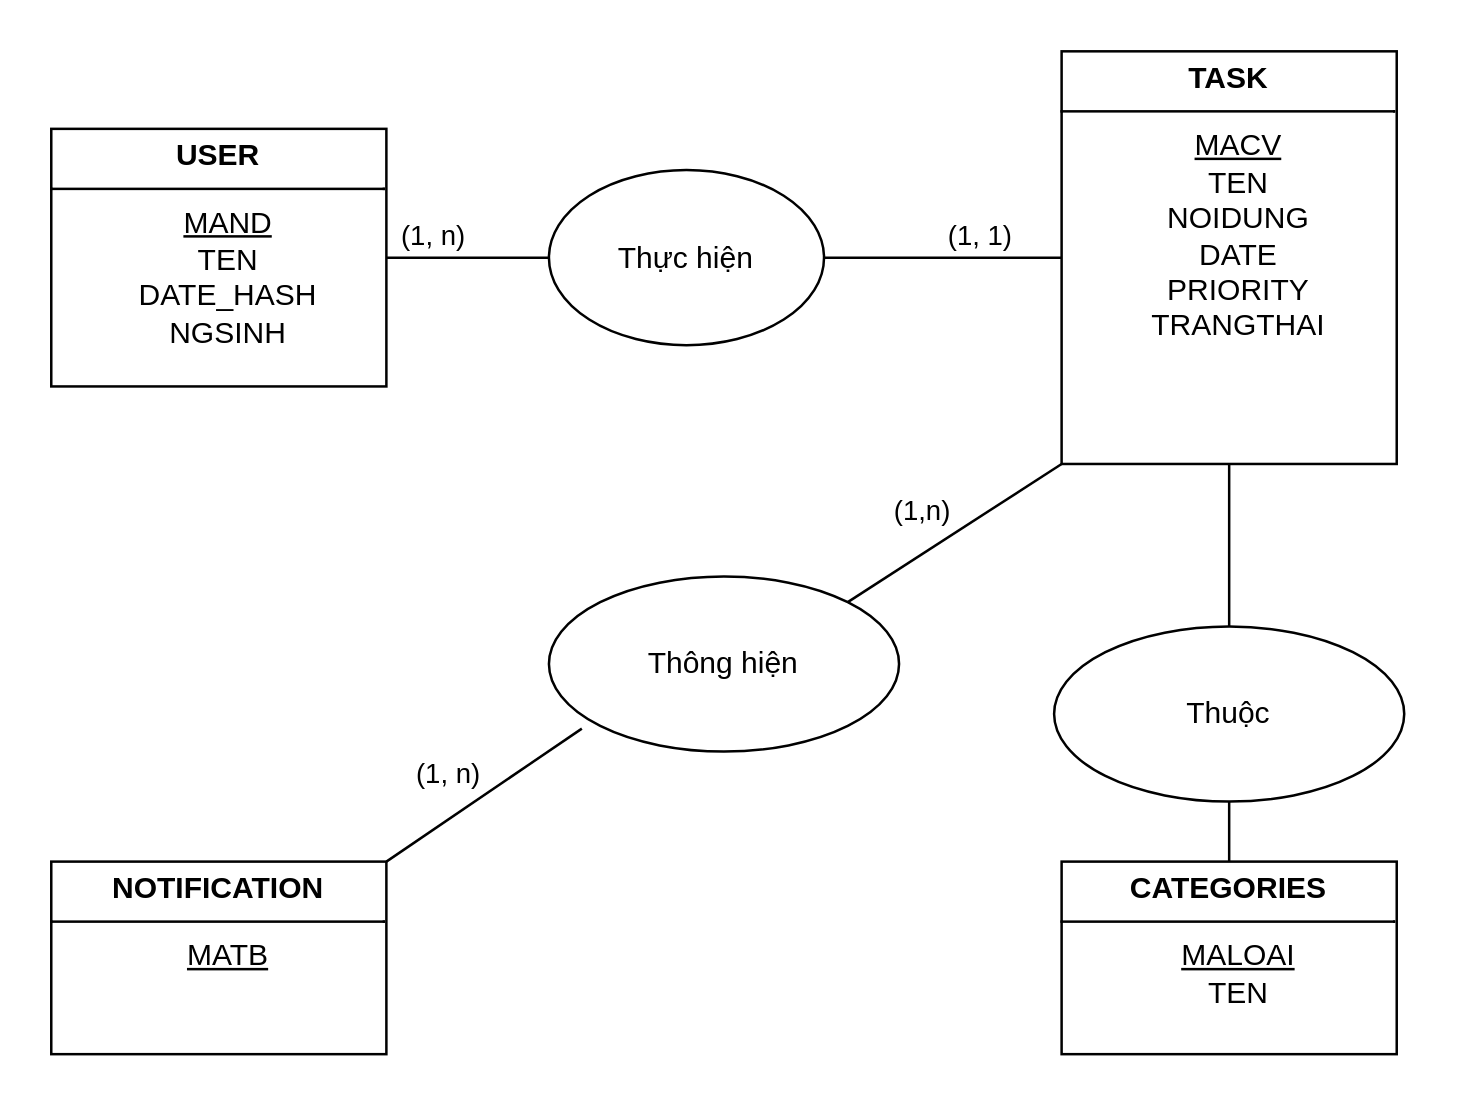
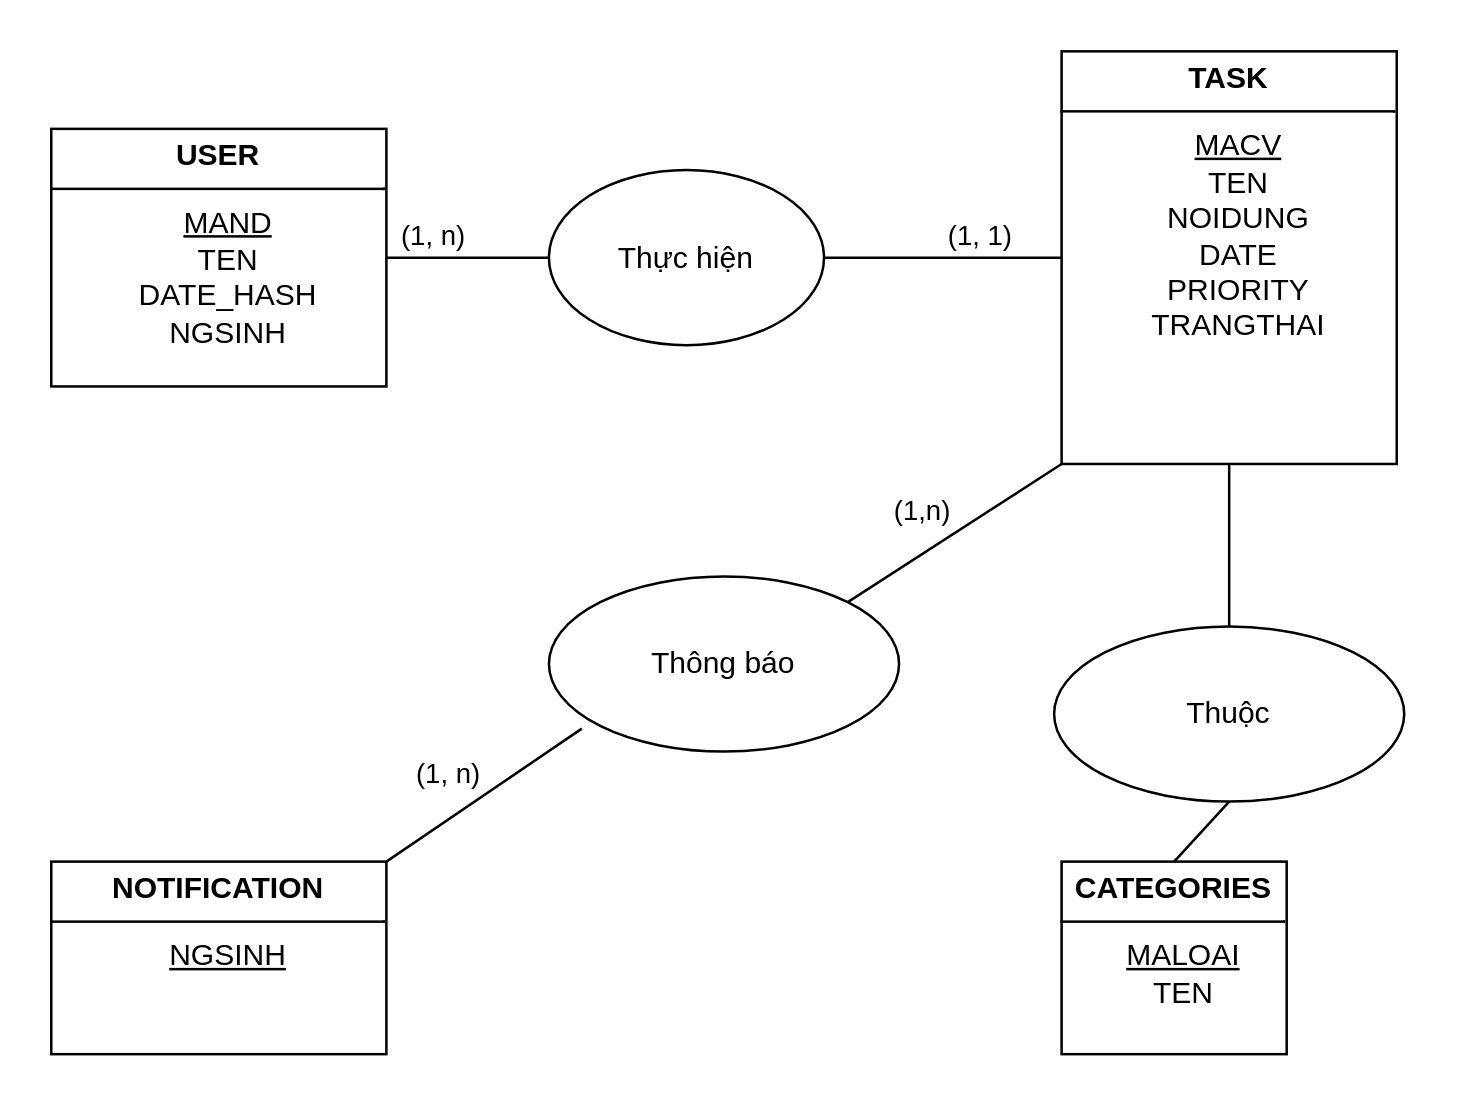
(724, 664) -> (724, 664)
(219, 897) -> (219, 897)
(1229, 958) -> (1174, 958)
